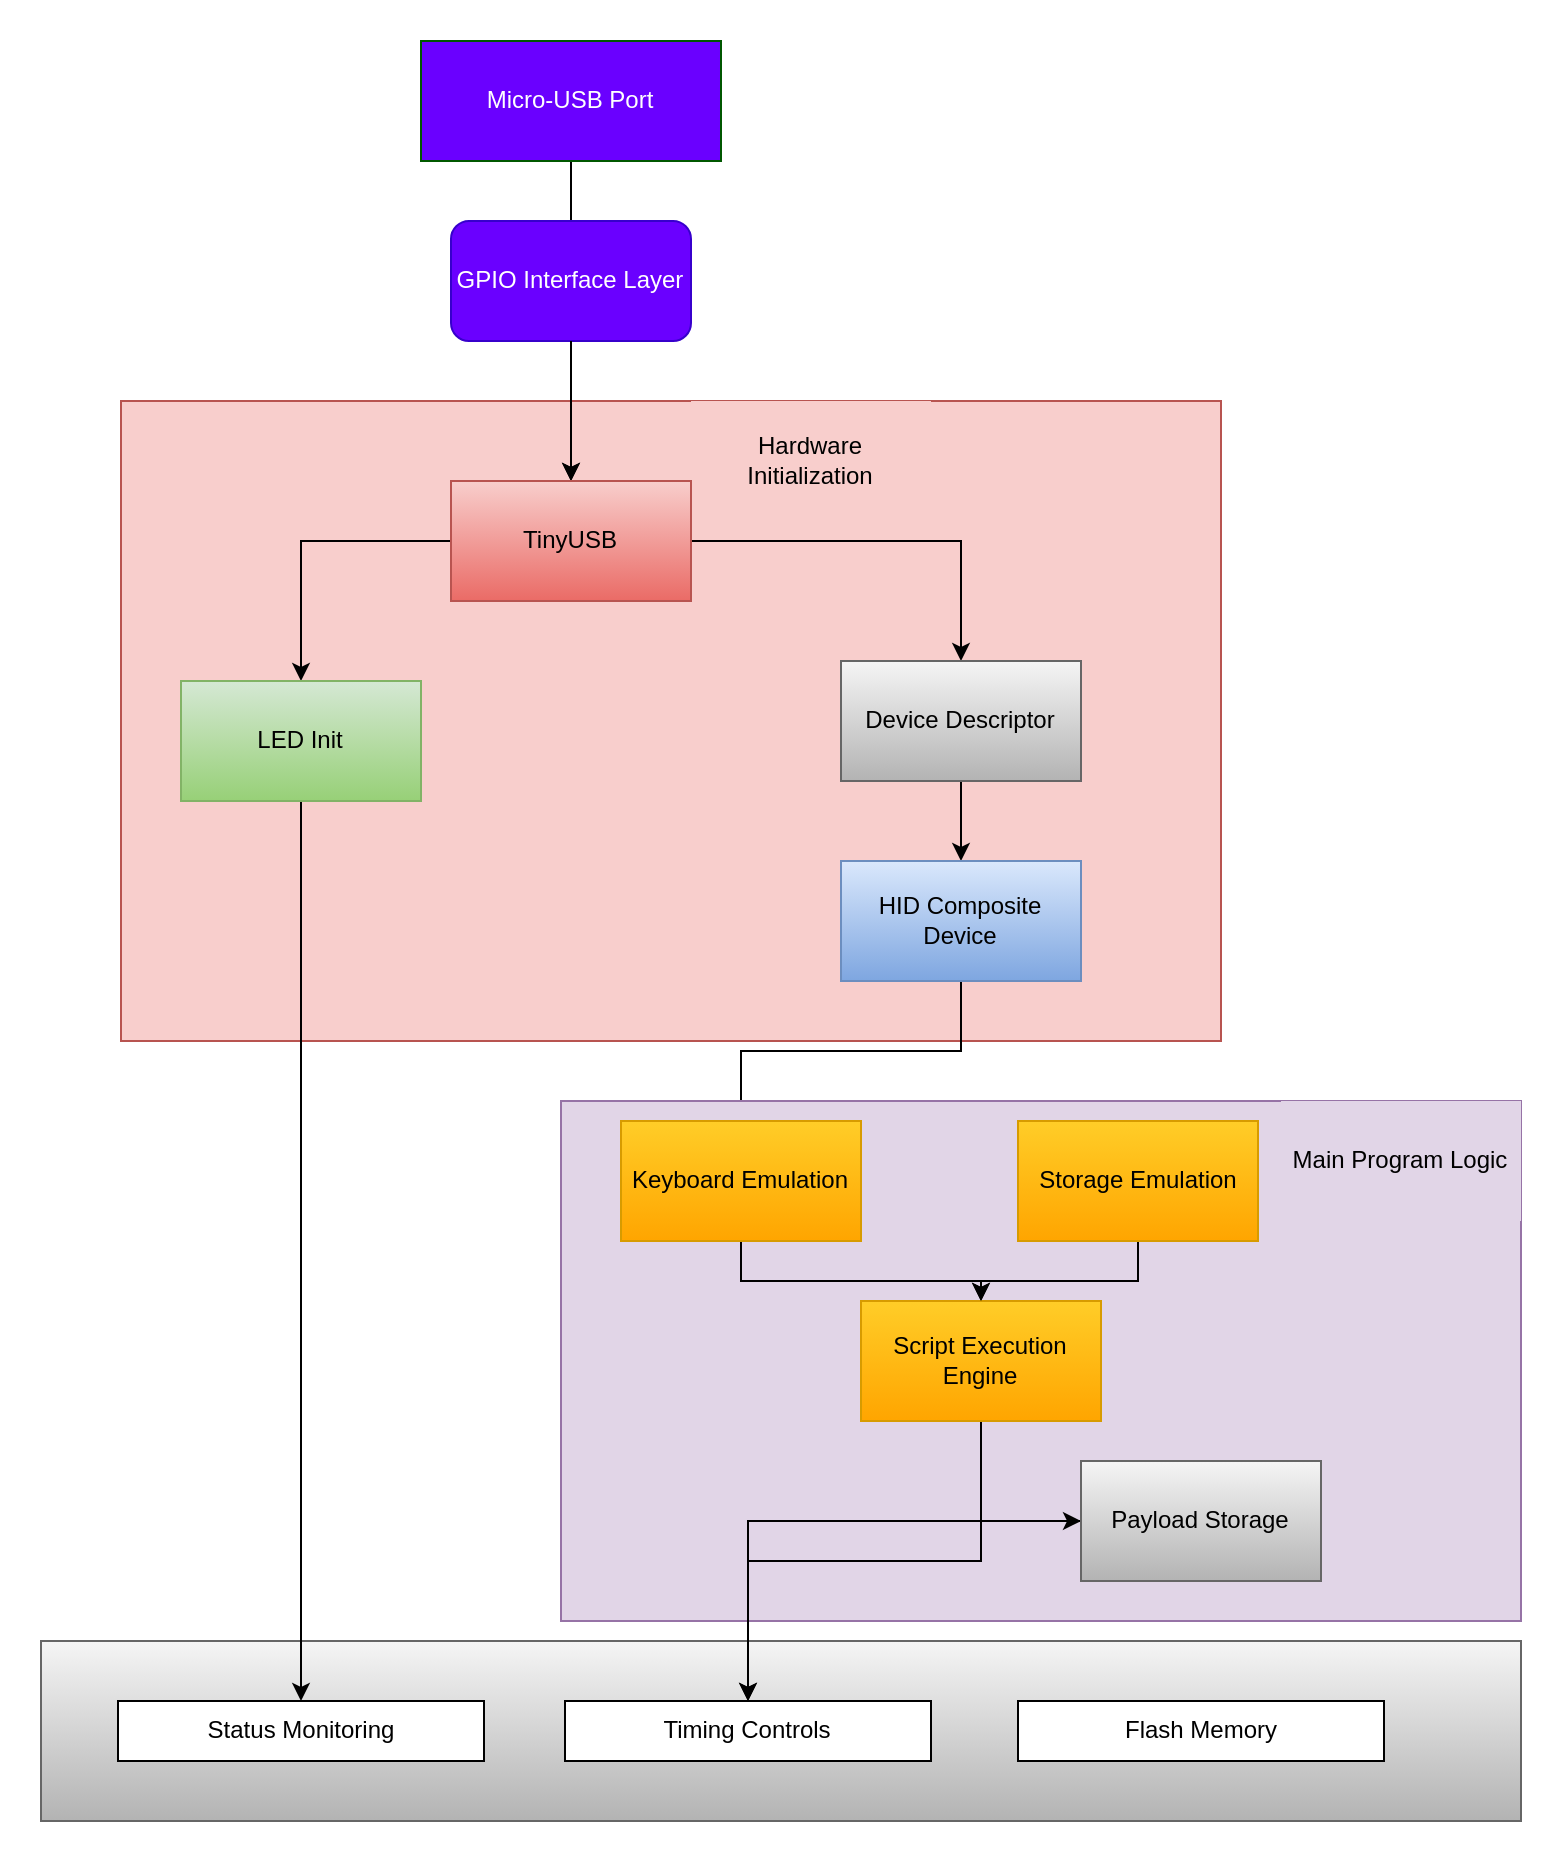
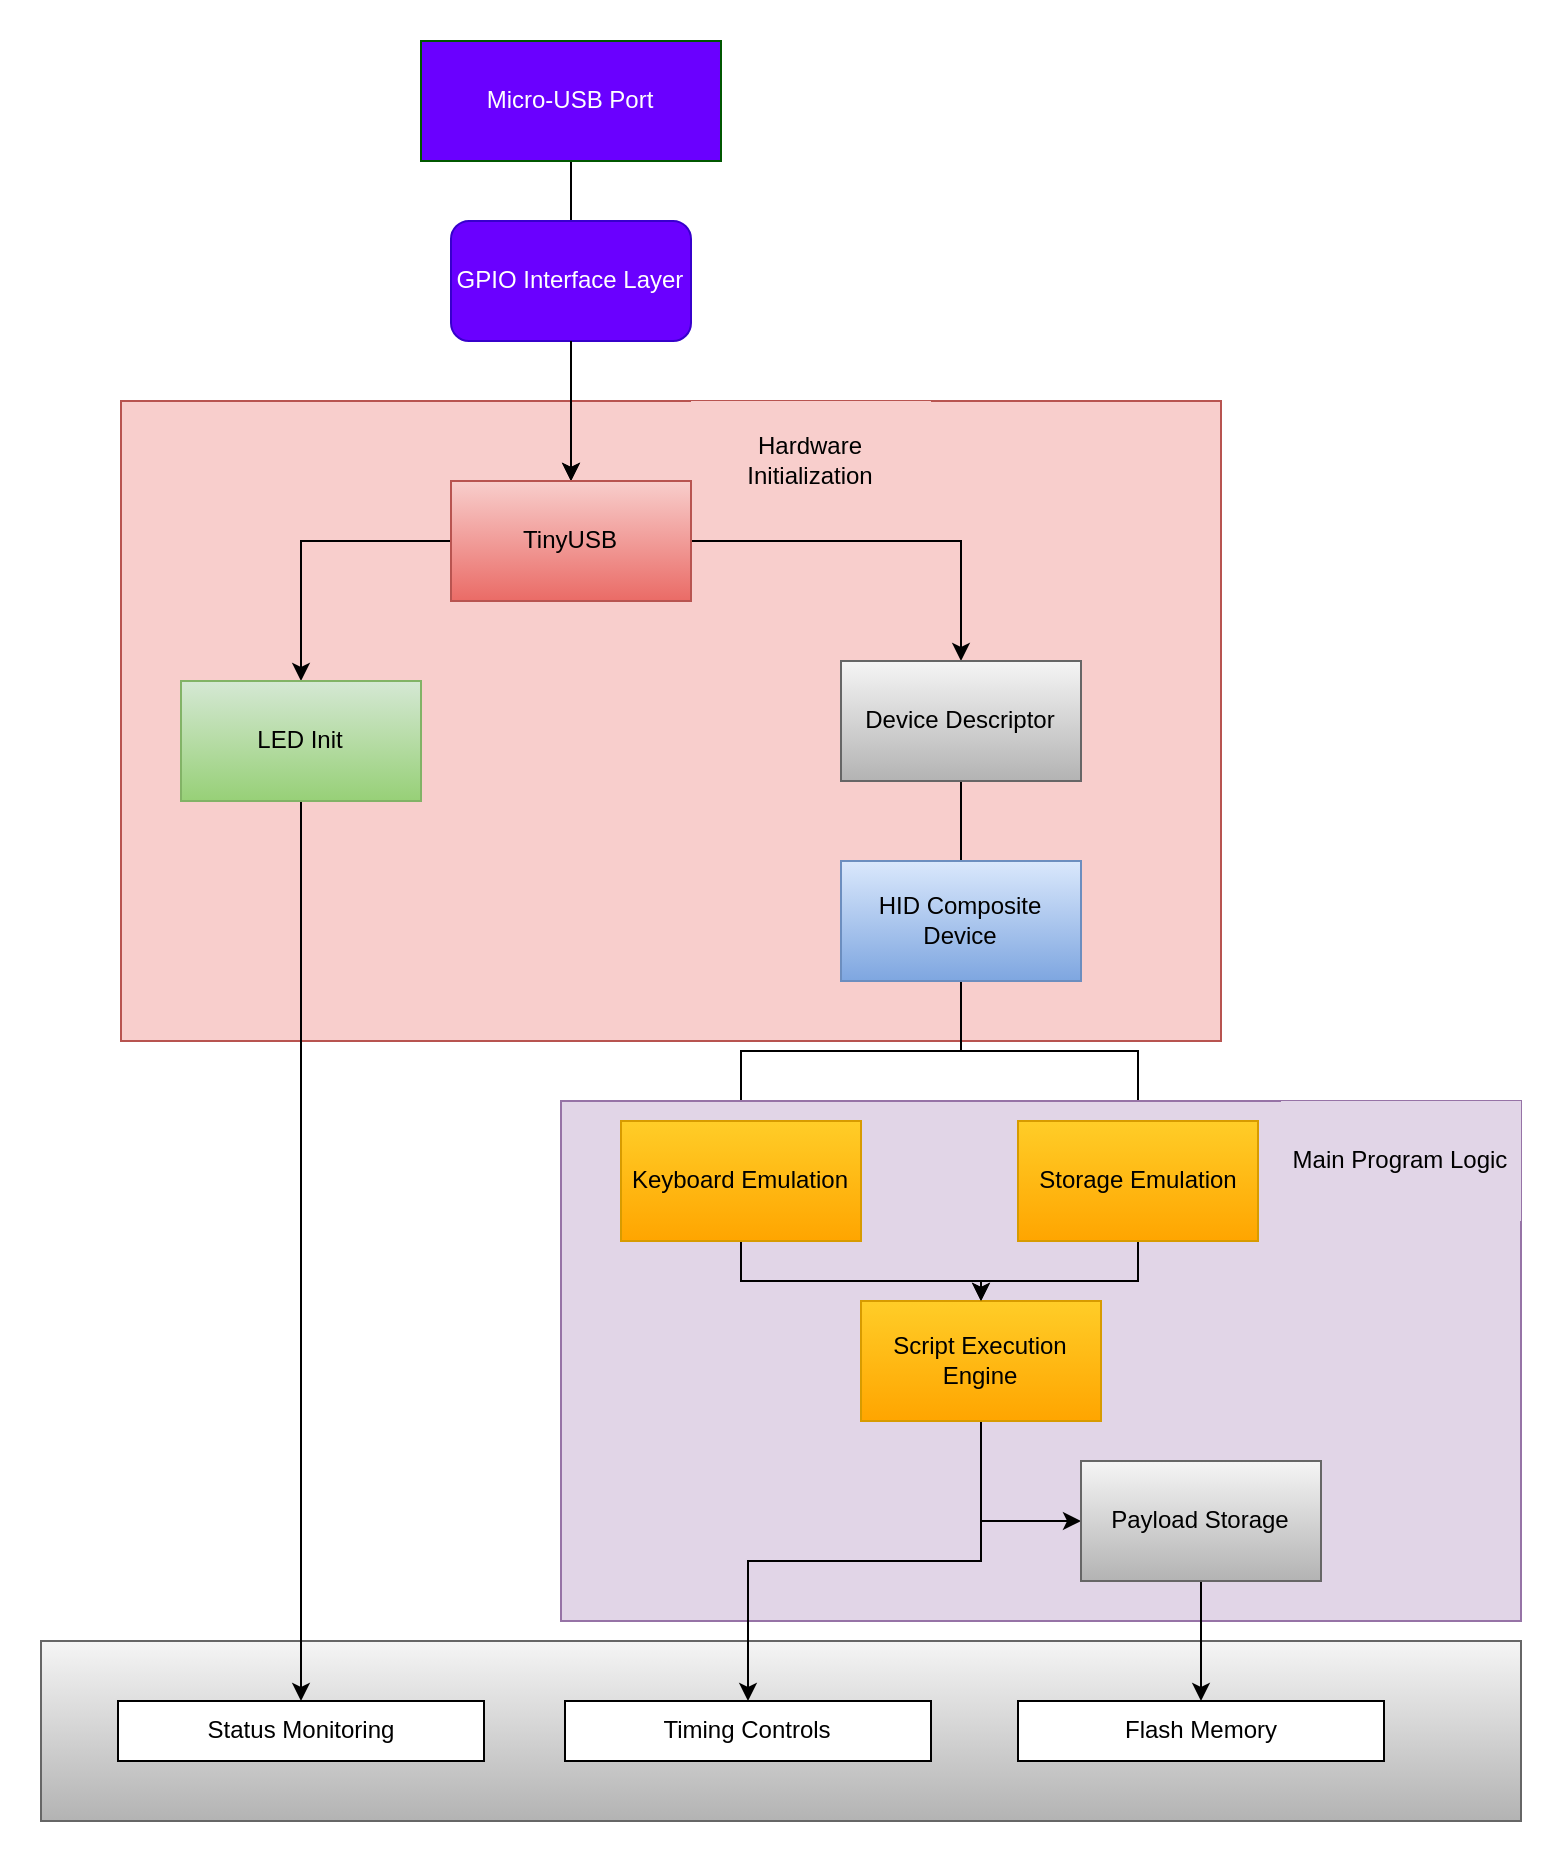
(961, 846) -> (961, 851)
none -> (1076, 1051)
(845, 1521) -> (1201, 1634)
